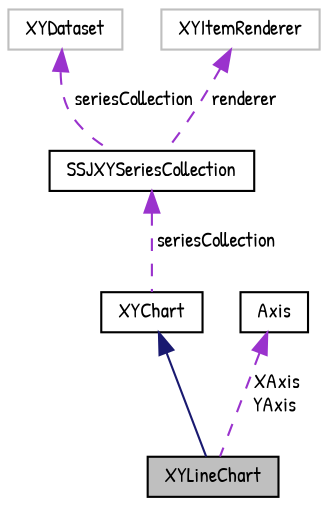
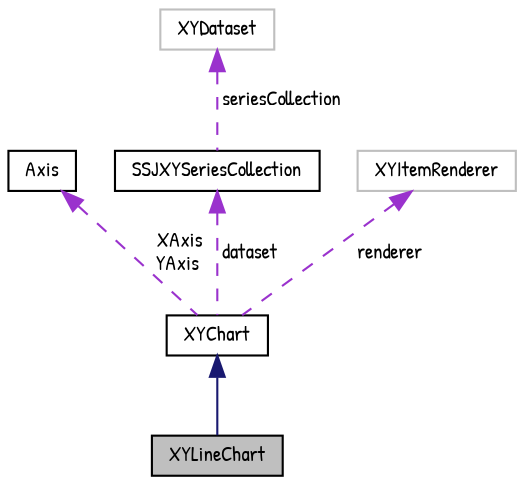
(195, 110) -> (318, 260)
(214, 242) -> (248, 253)
(240, 405) -> (138, 261)
